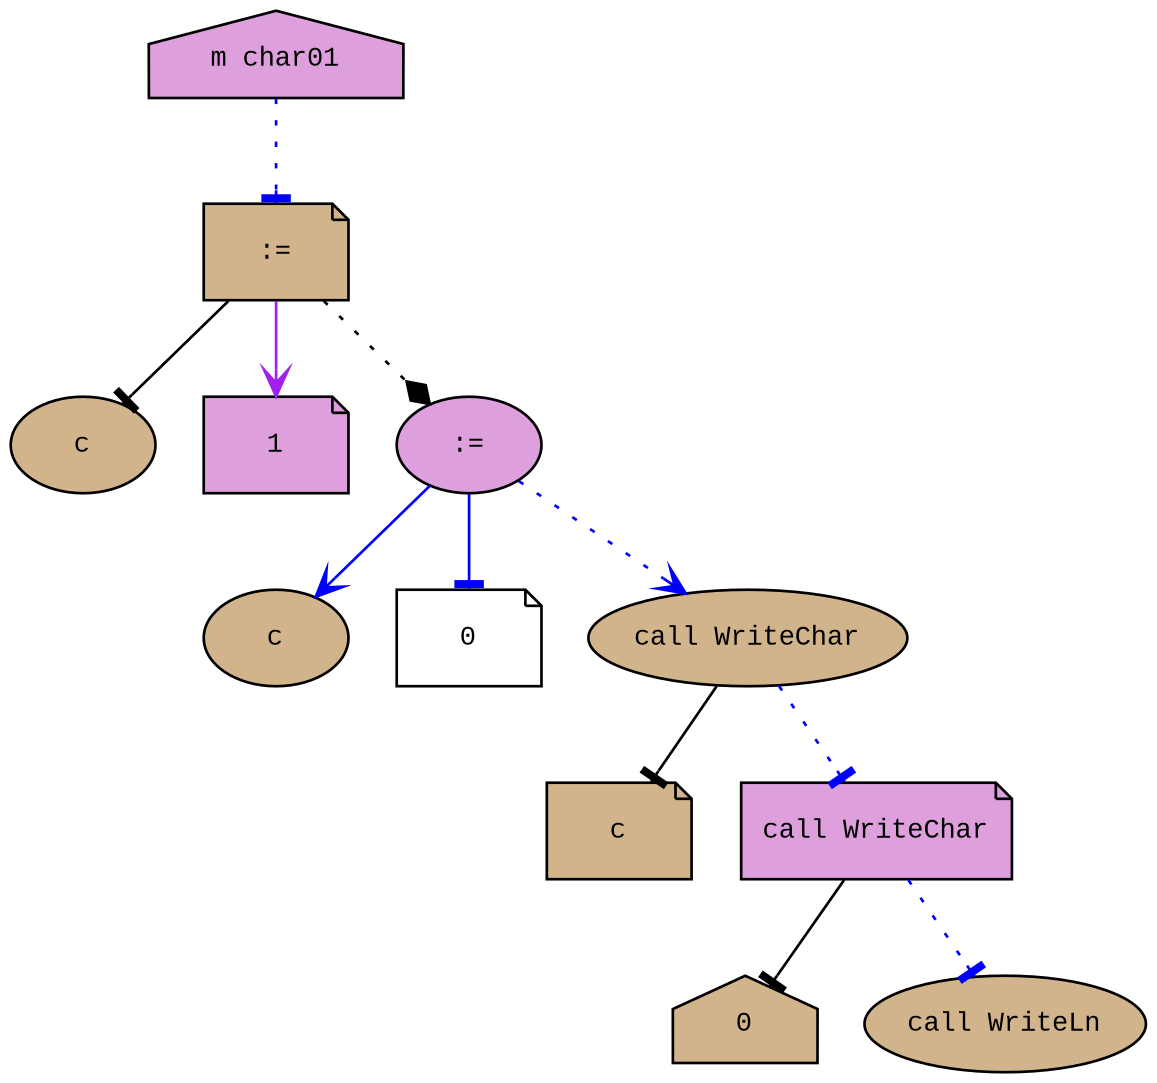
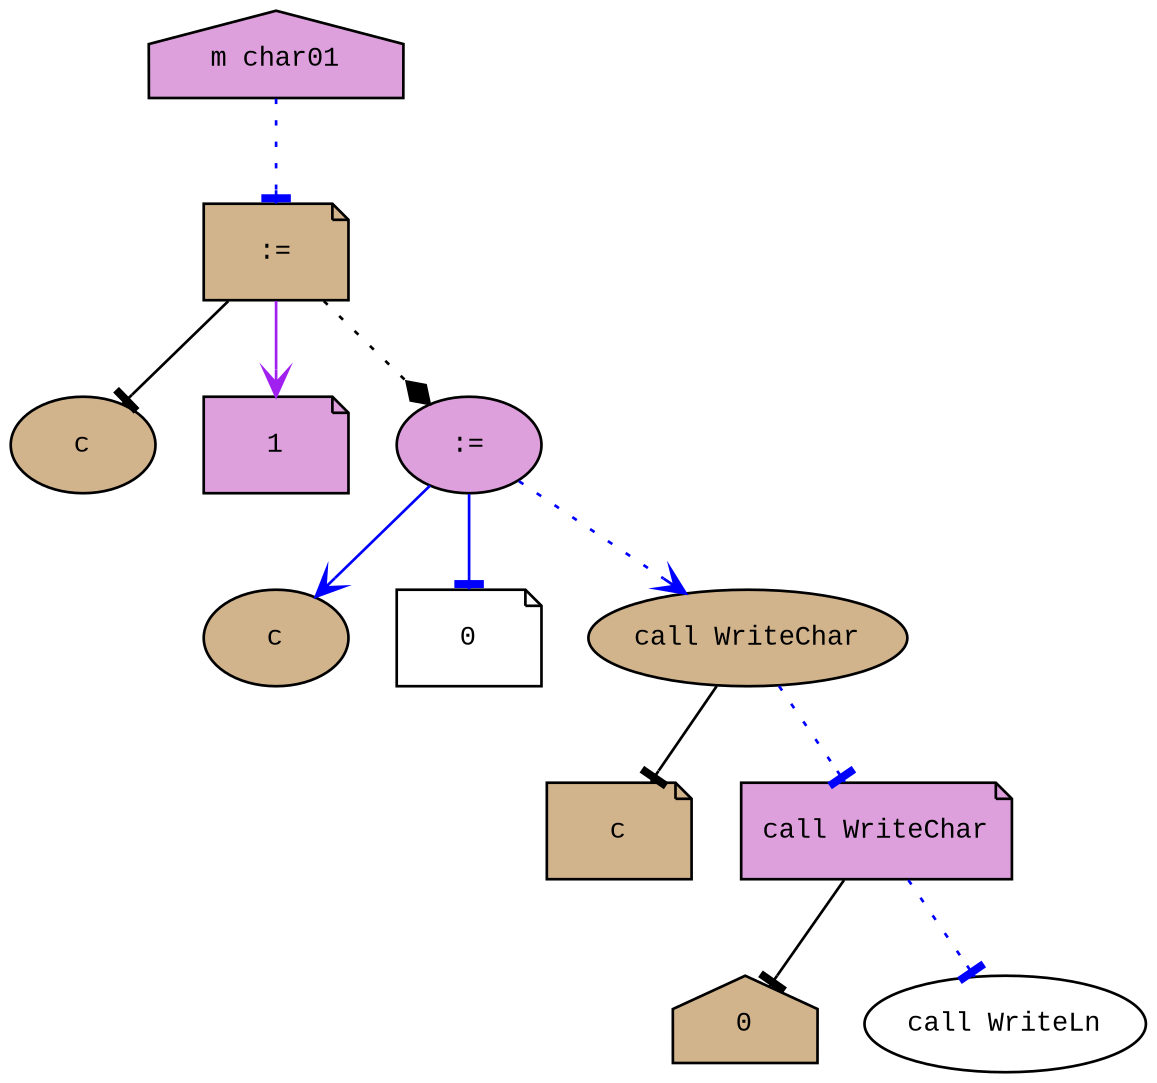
(1005, 1024) -> (1005, 1024)
